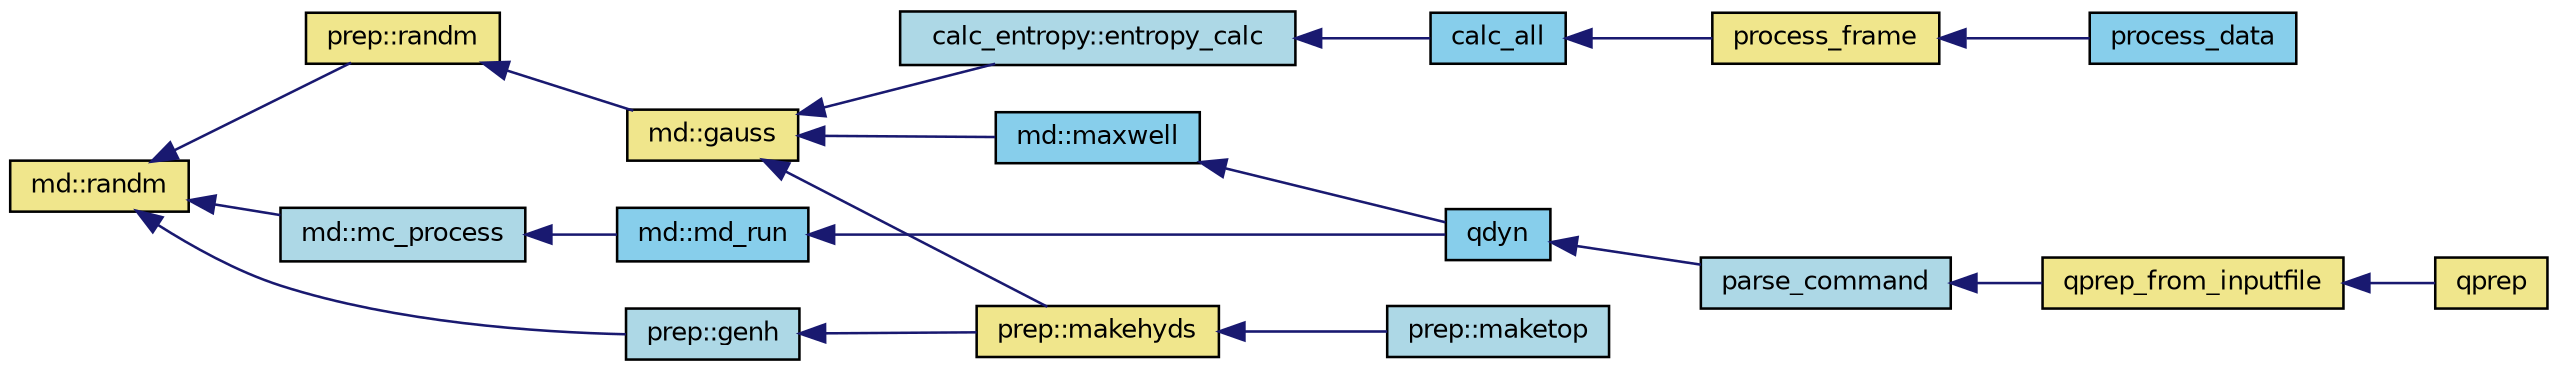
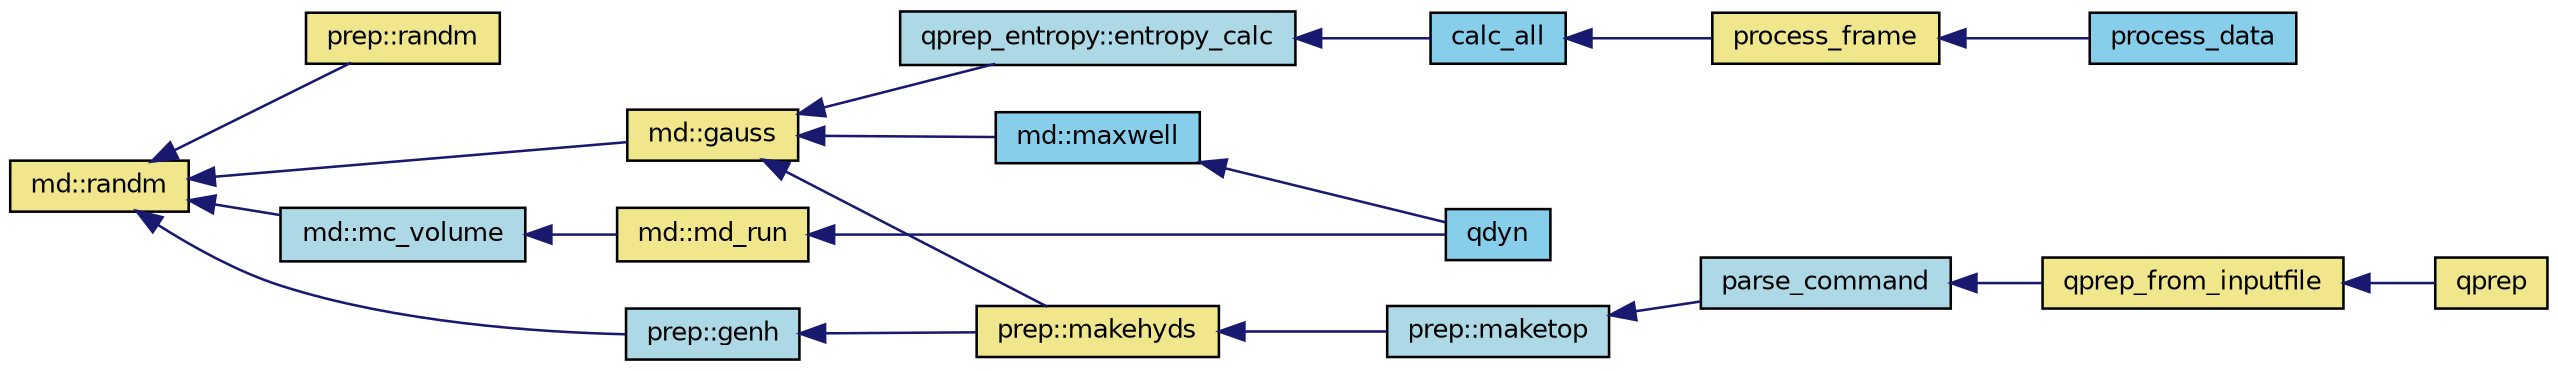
(1098, 38) -> (1098, 38)
(570, 91) -> (421, 159)
(403, 235) -> (403, 235)
(713, 235) -> (713, 235)
(1639, 255) -> (1668, 306)
